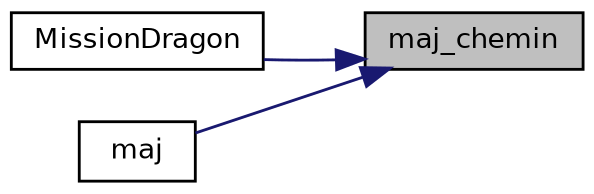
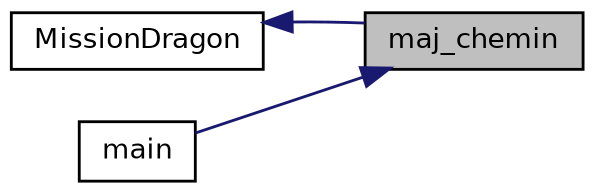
(300, 60) -> (328, 22)
(137, 151) -> (137, 151)
